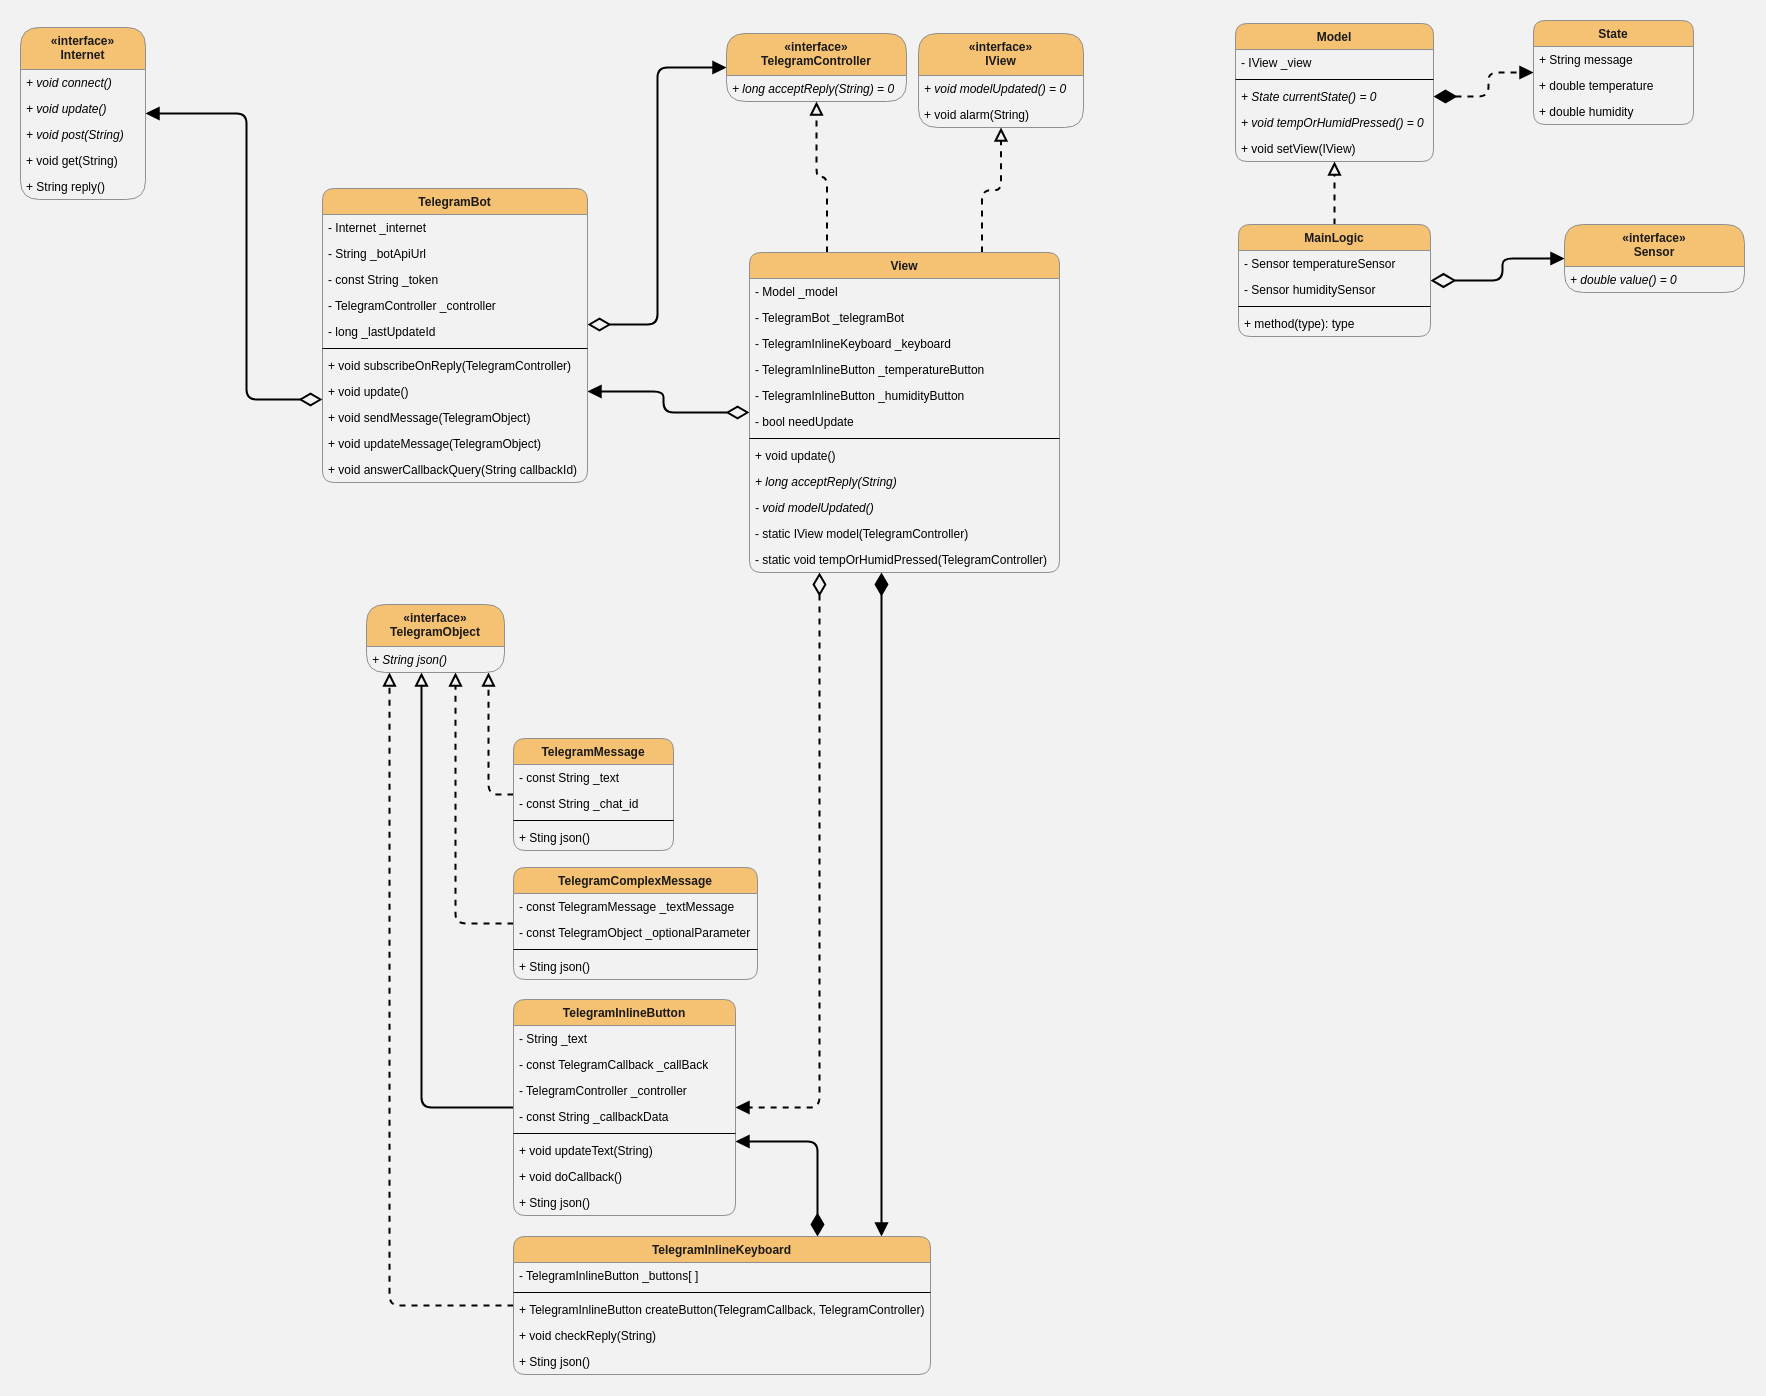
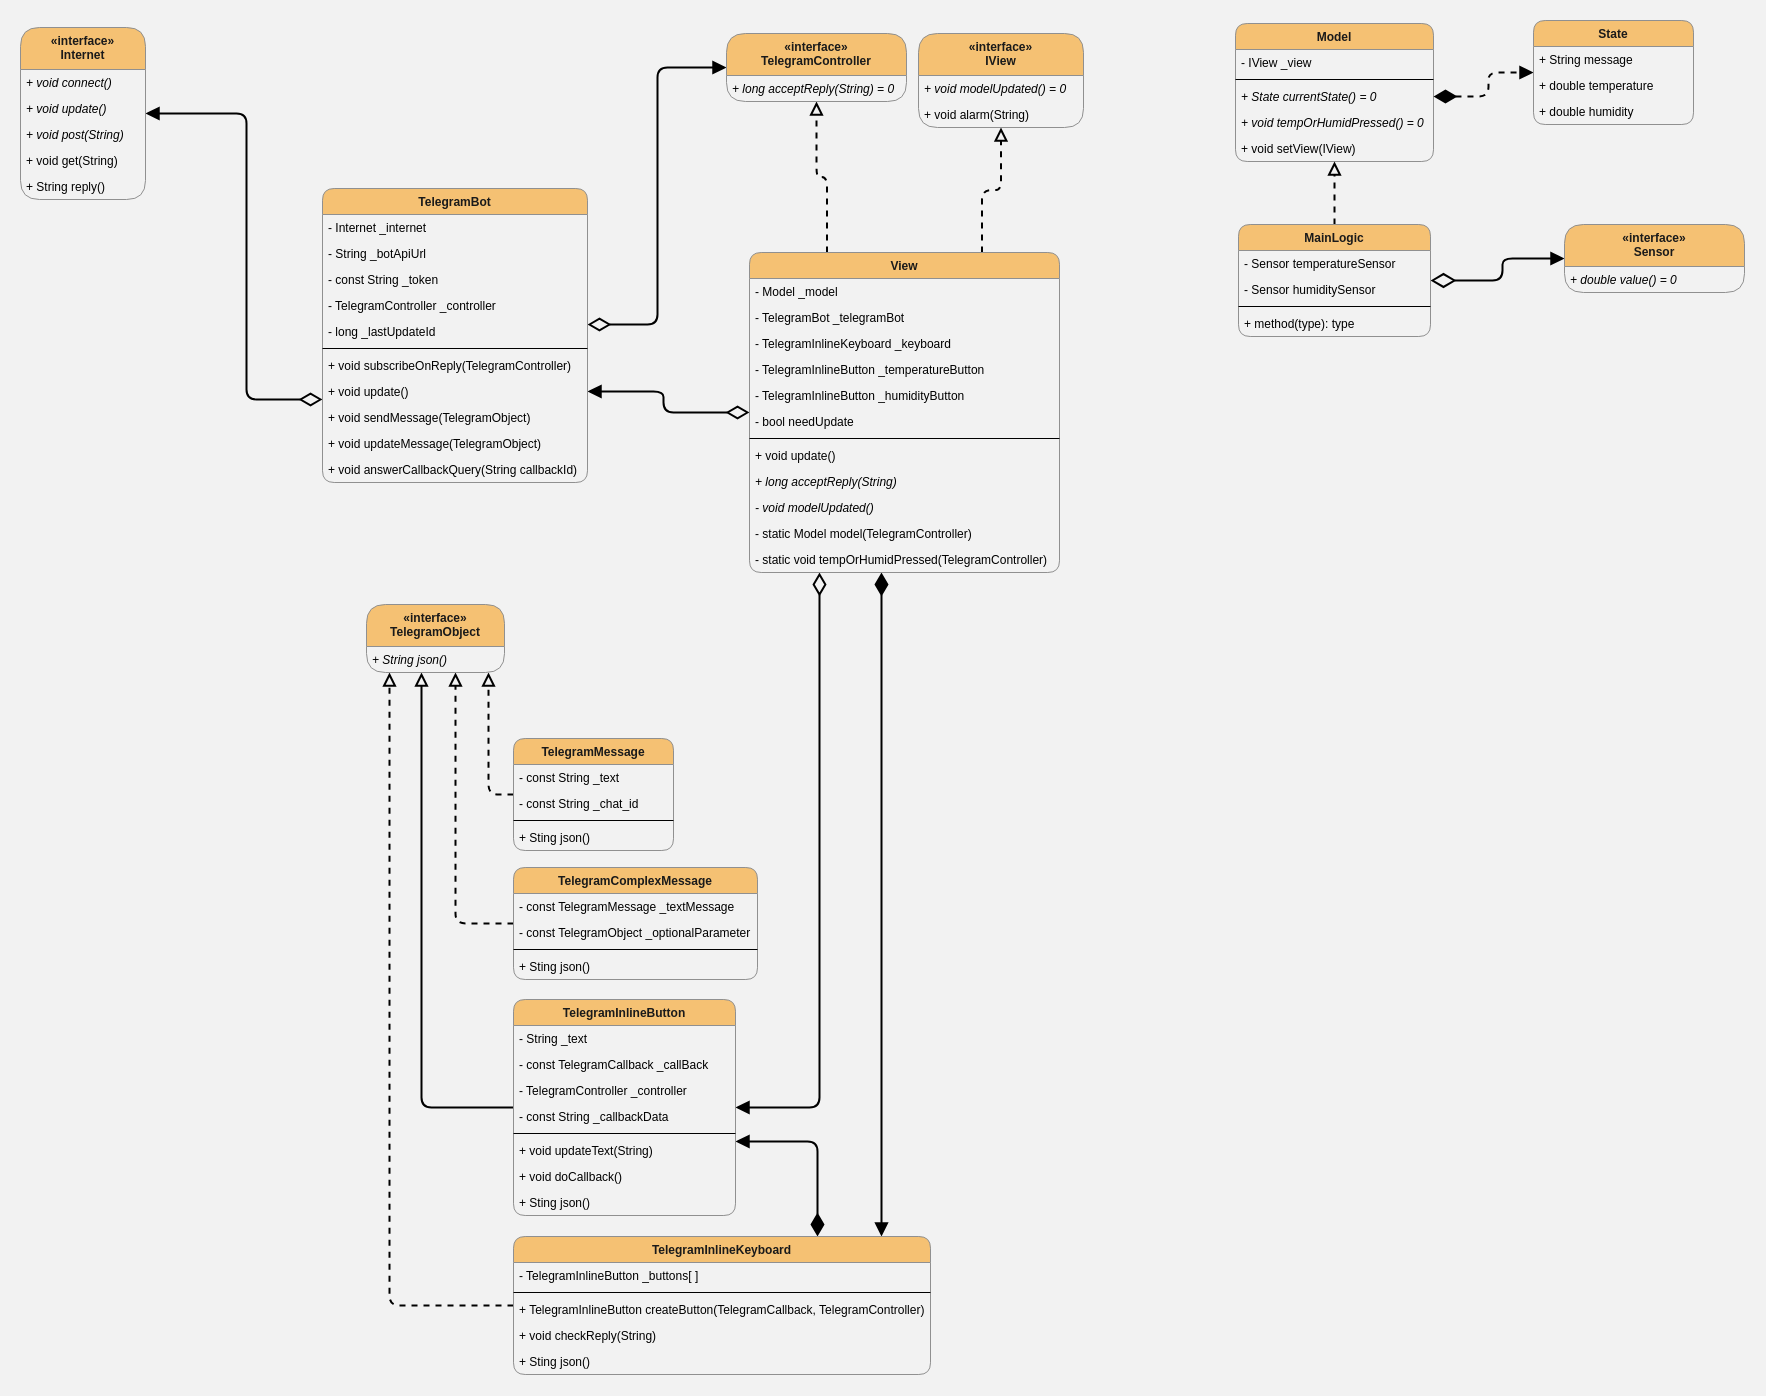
(875, 534) -> (875, 534)
(820, 882) -> (820, 882)
